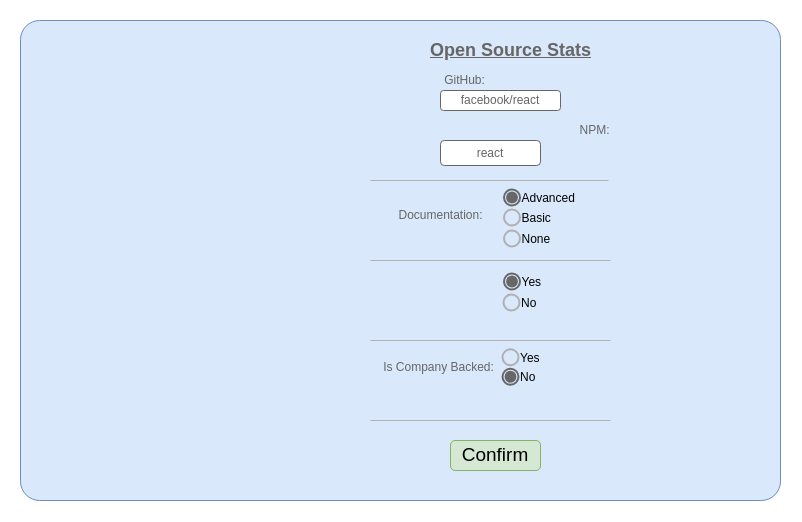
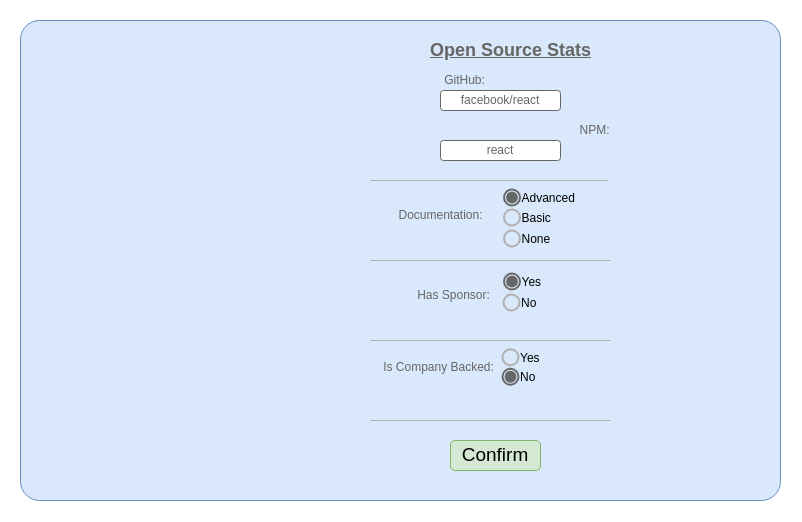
(491, 153) -> (501, 151)
none -> (454, 296)
